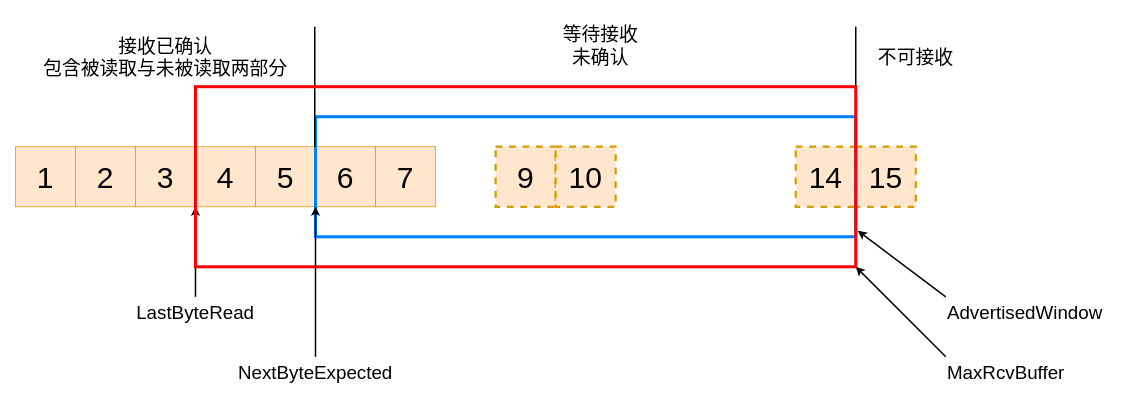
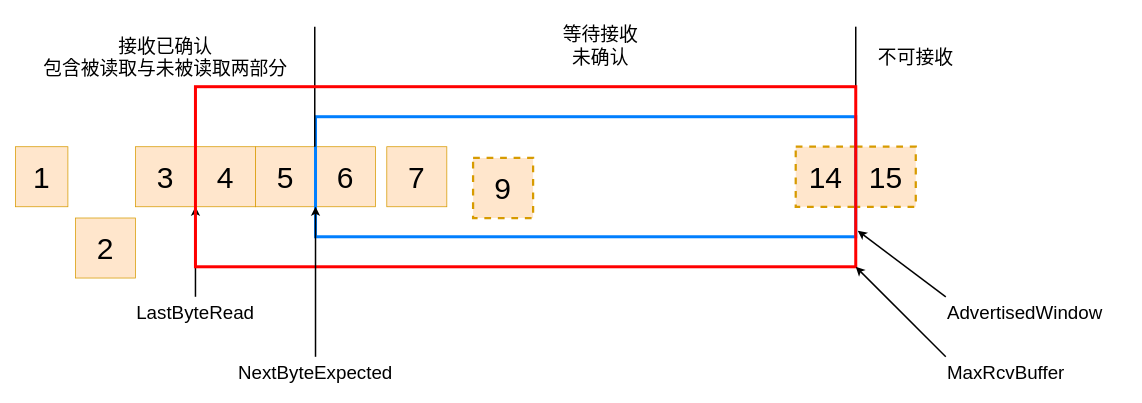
(45, 177) -> (42, 177)
(105, 177) -> (105, 248)
(405, 177) -> (417, 177)
(525, 177) -> (503, 188)
(585, 177) -> none
